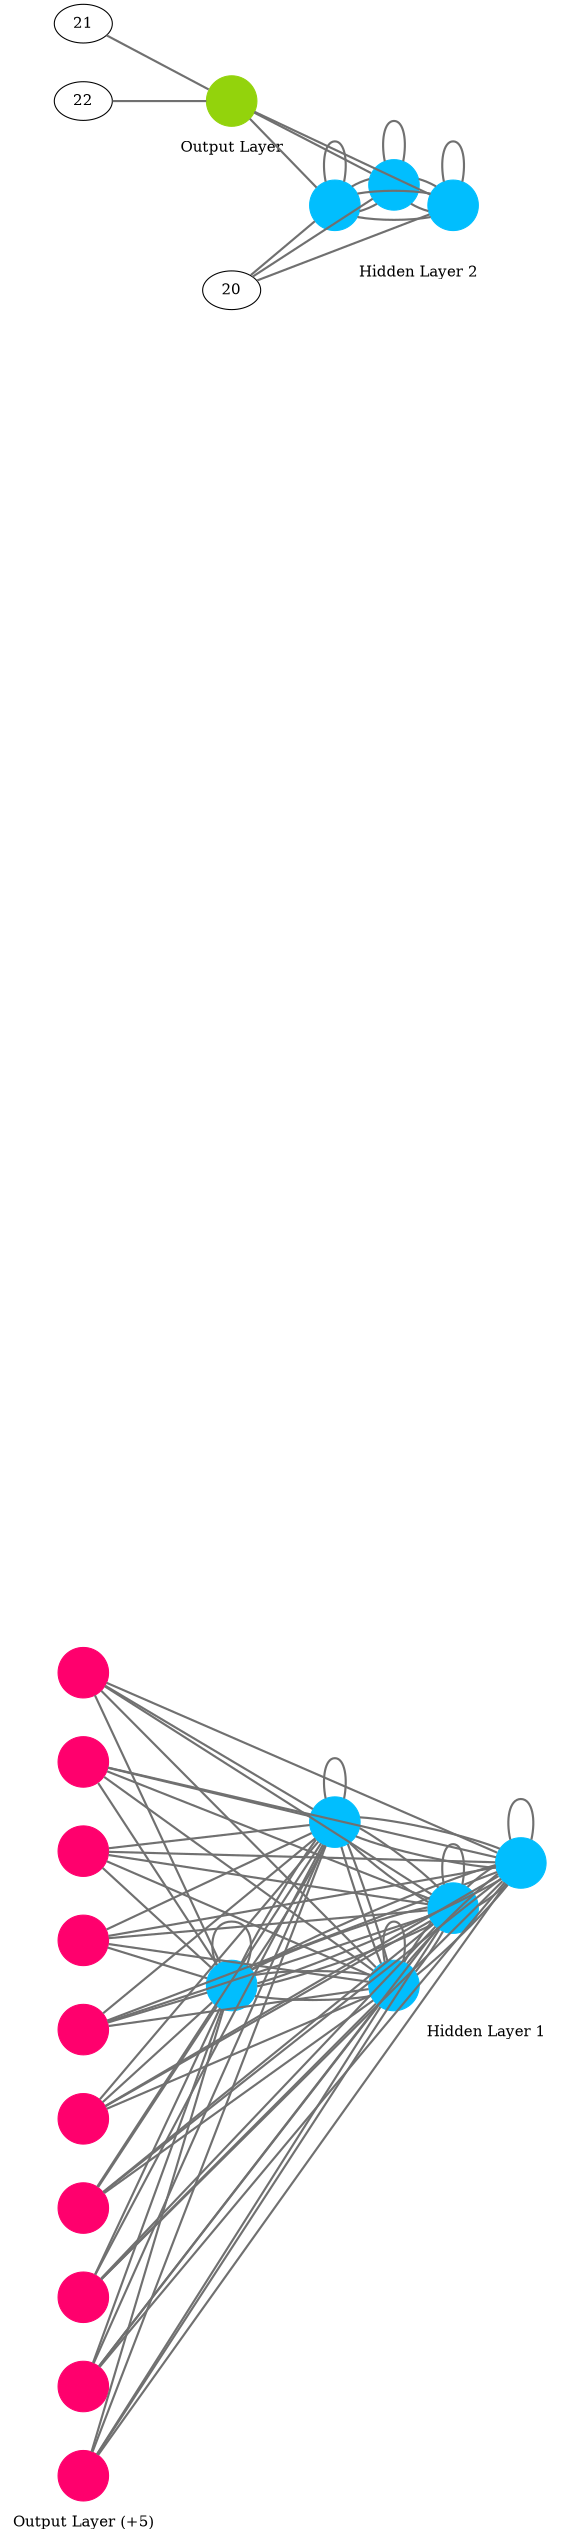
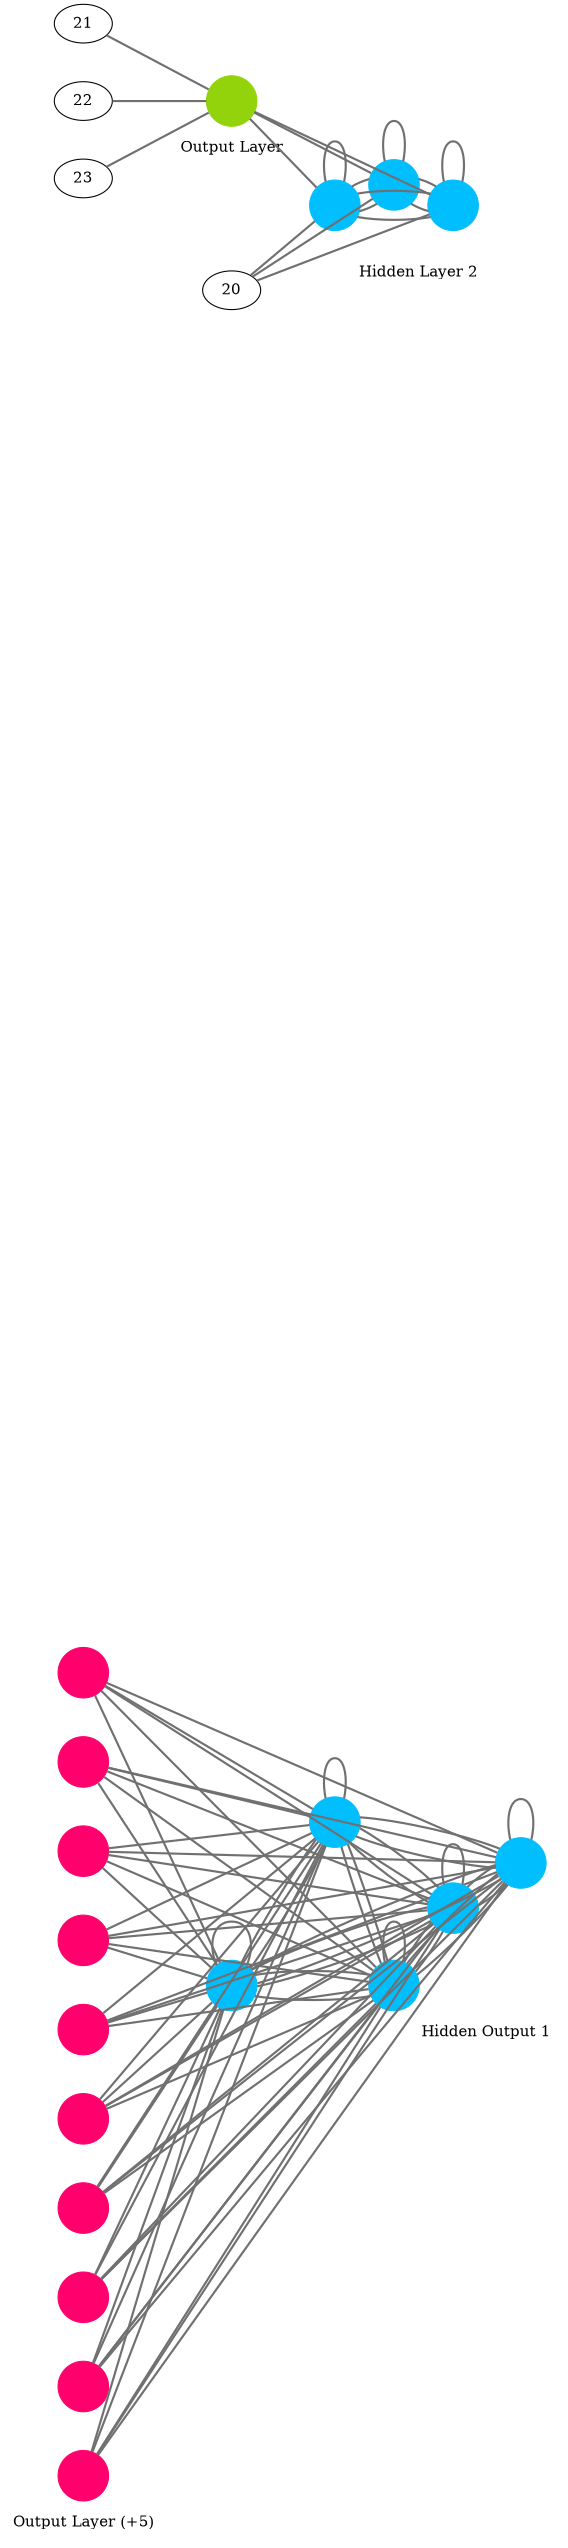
none -> (83, 178)
(486, 2032) -> (486, 2032)
